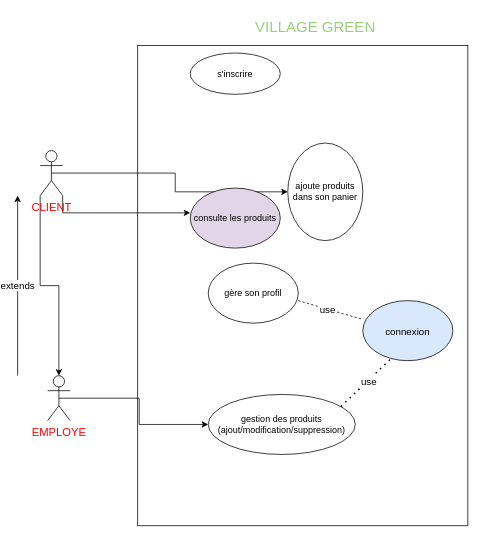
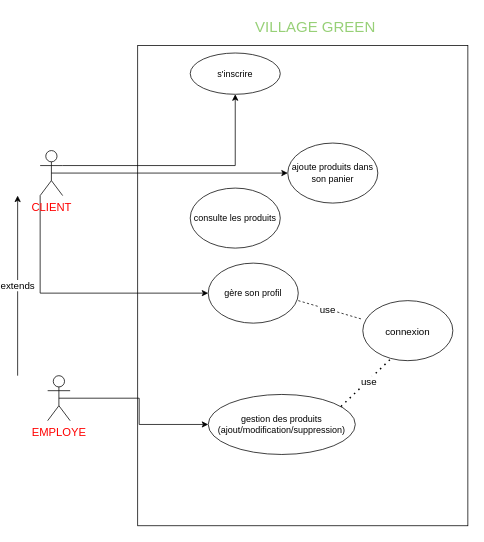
none -> (182, 165)
(325, 192) -> (333, 173)
(63, 203) -> none
(235, 218) -> (235, 218)
(50, 285) -> (40, 290)
(408, 330) -> (408, 330)
